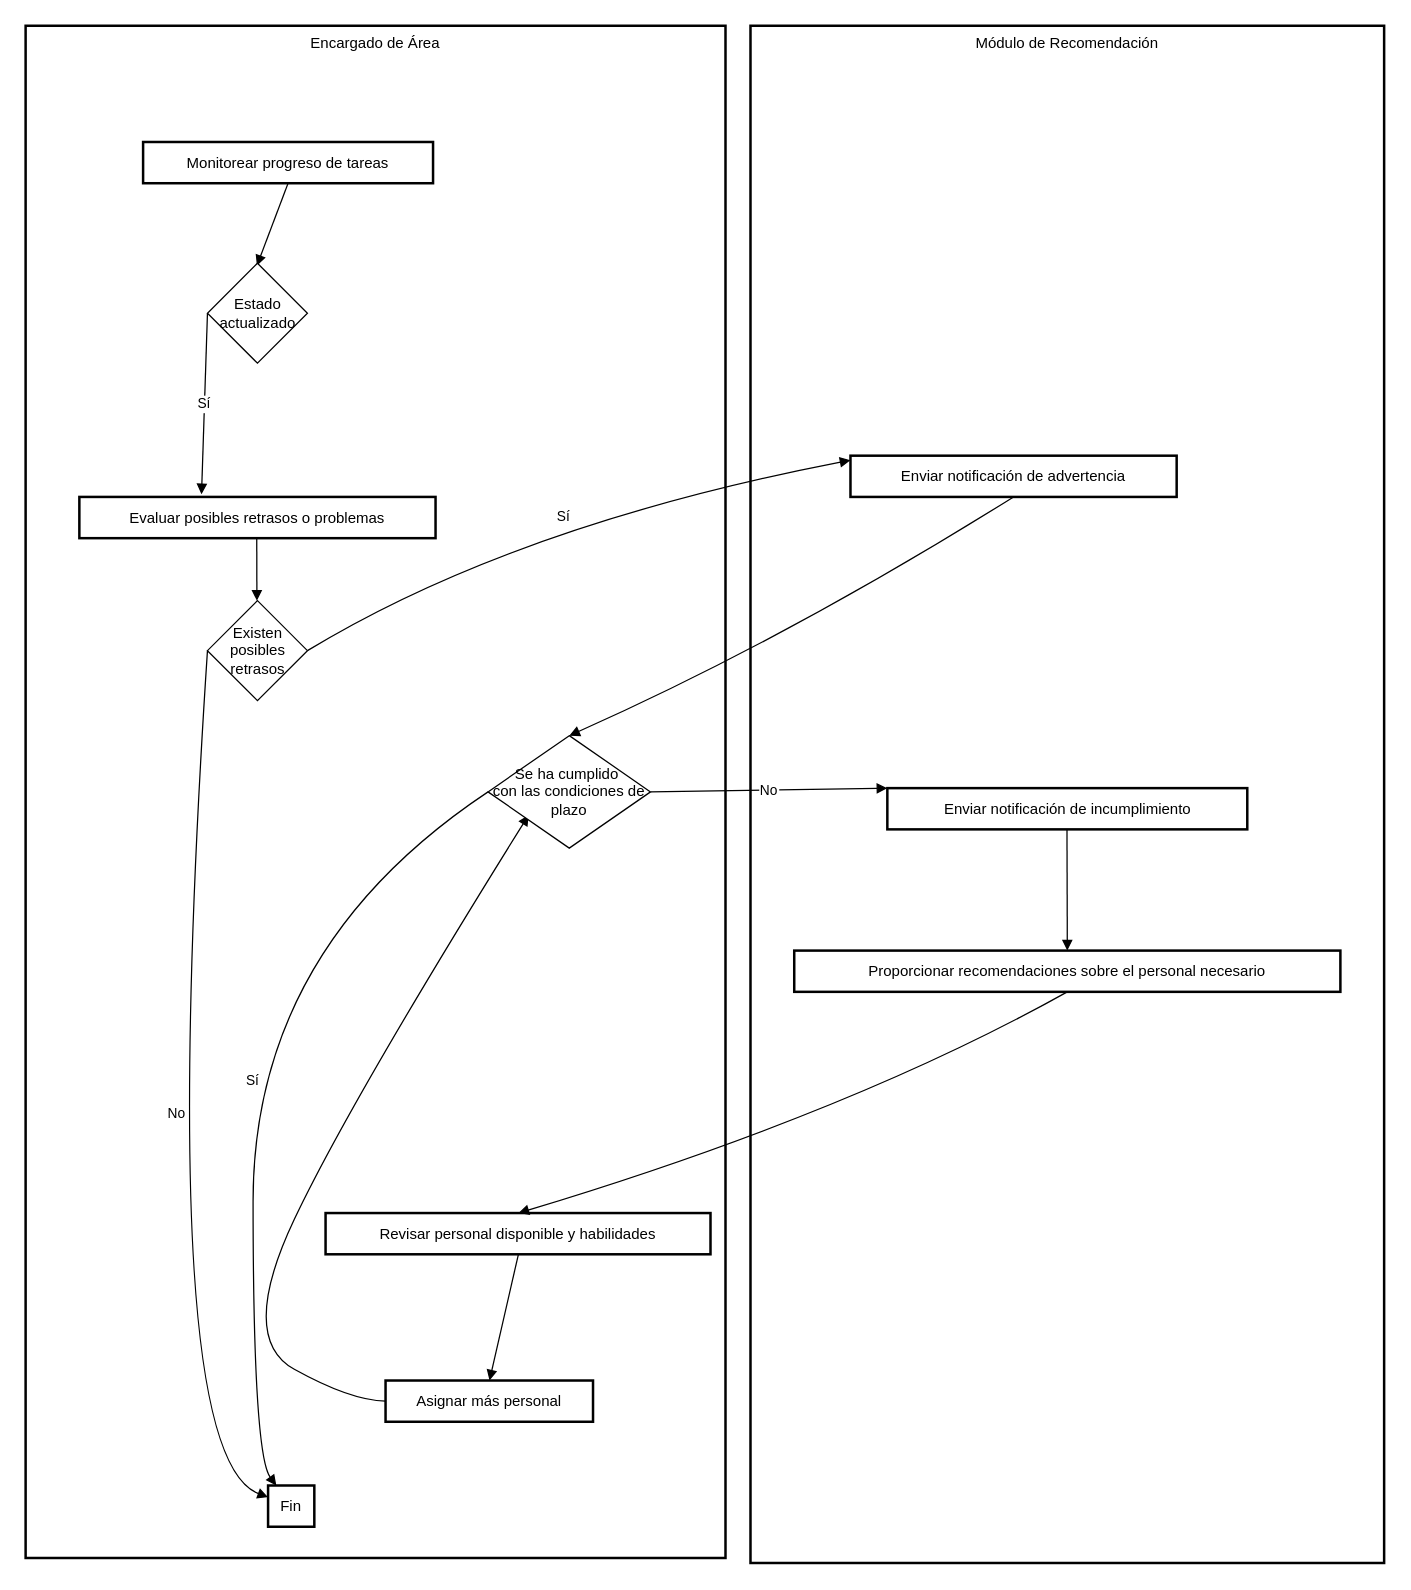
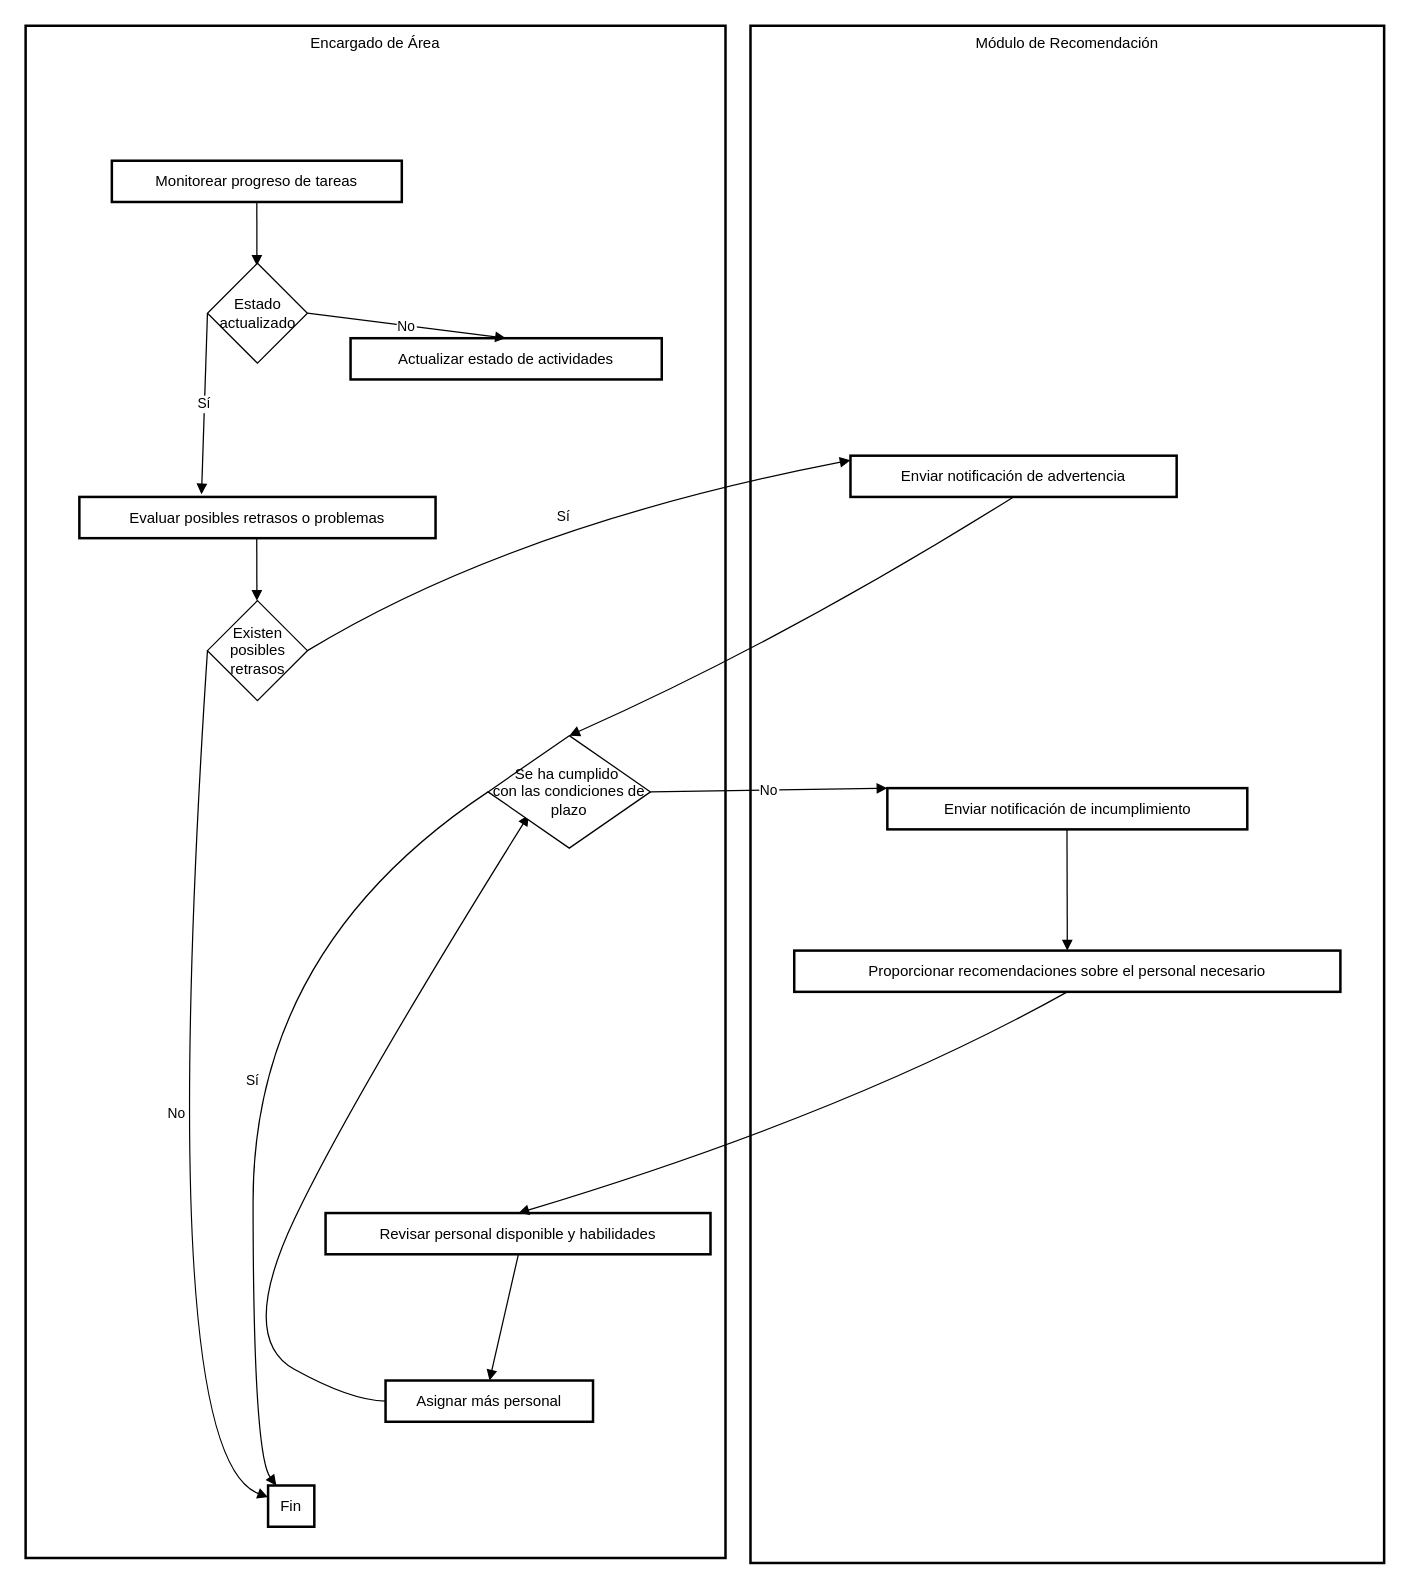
(288, 163) -> (257, 181)
none -> (403, 325)
none -> (506, 359)
